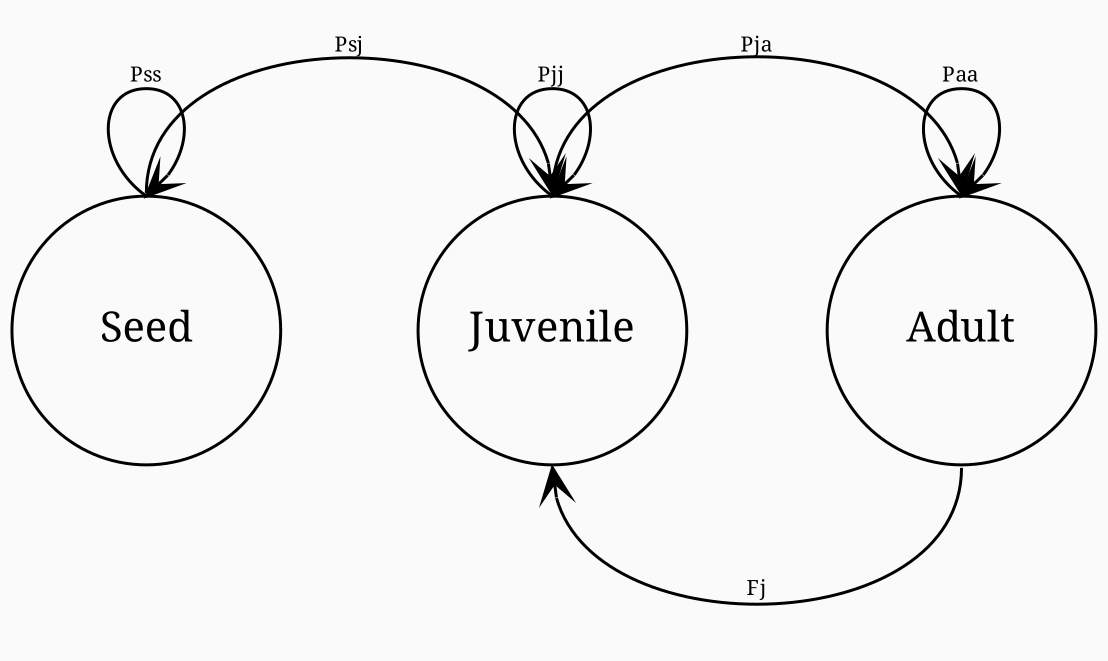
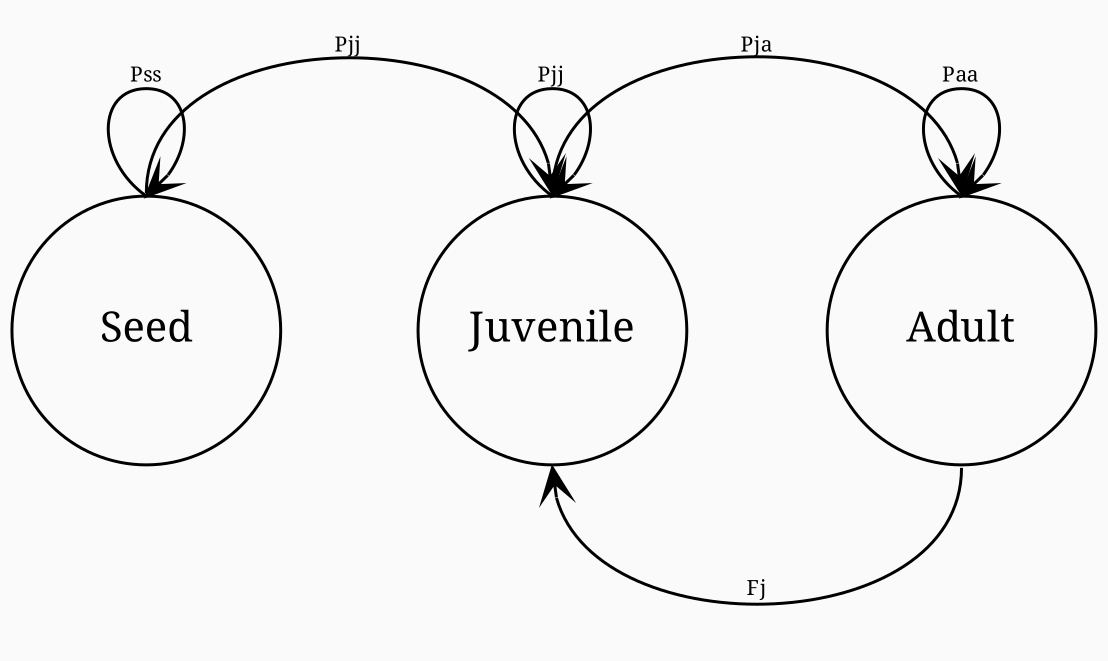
(349, 47) -> (349, 47)
